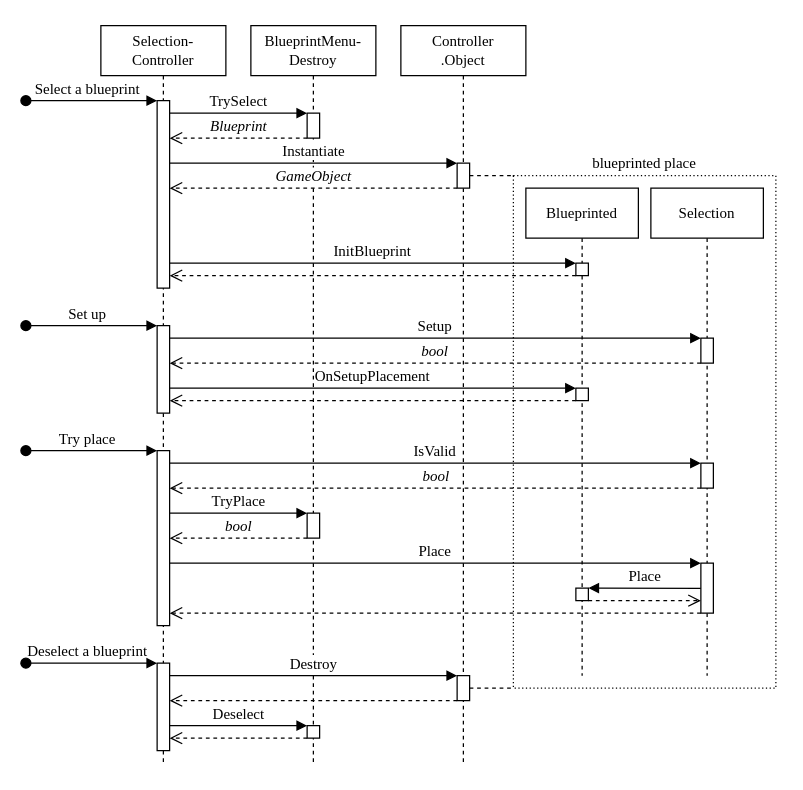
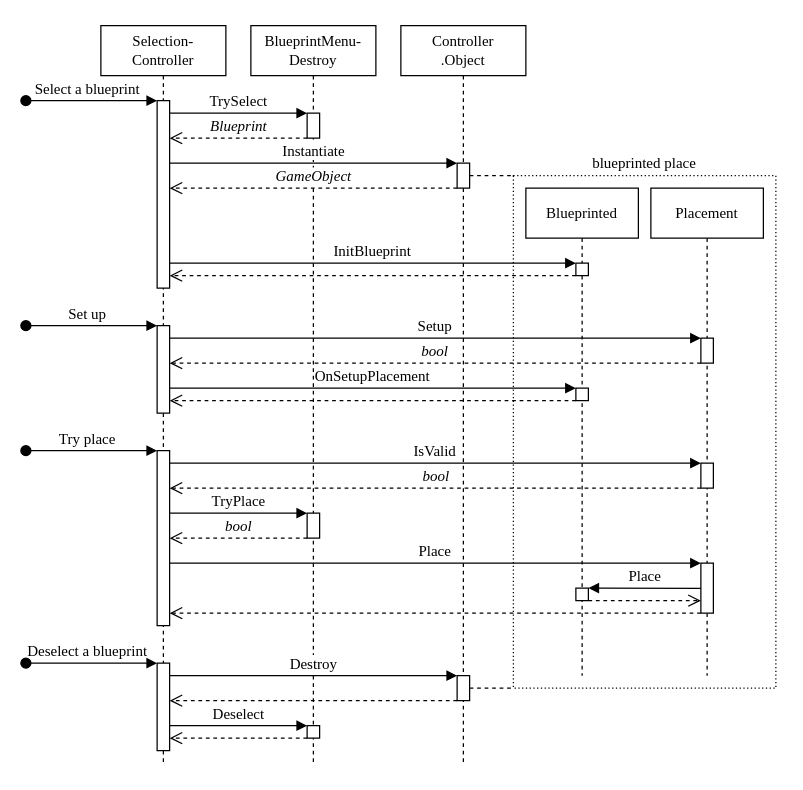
(707, 213) -> (707, 213)
